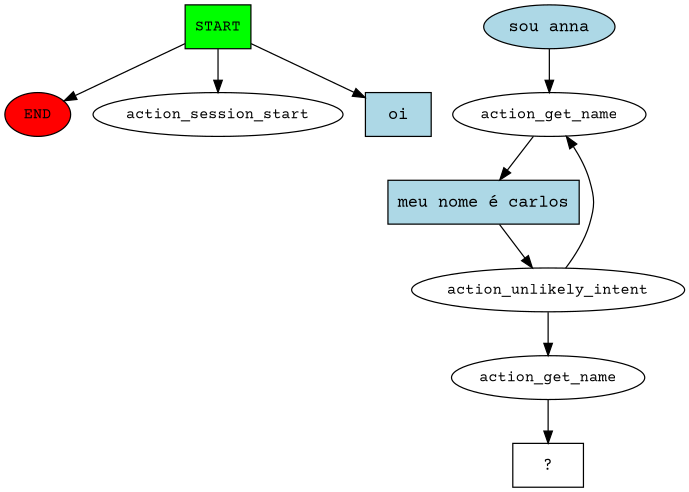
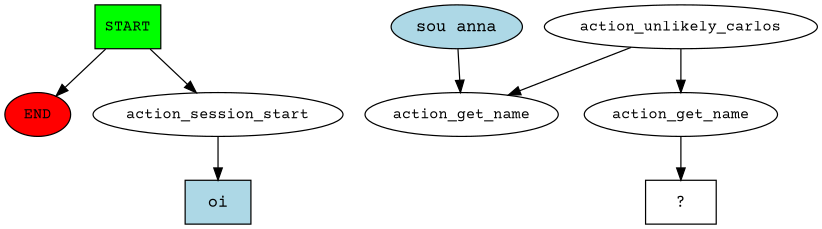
(303, 68) -> (218, 152)
(484, 202) -> none
(548, 290) -> (681, 27)
